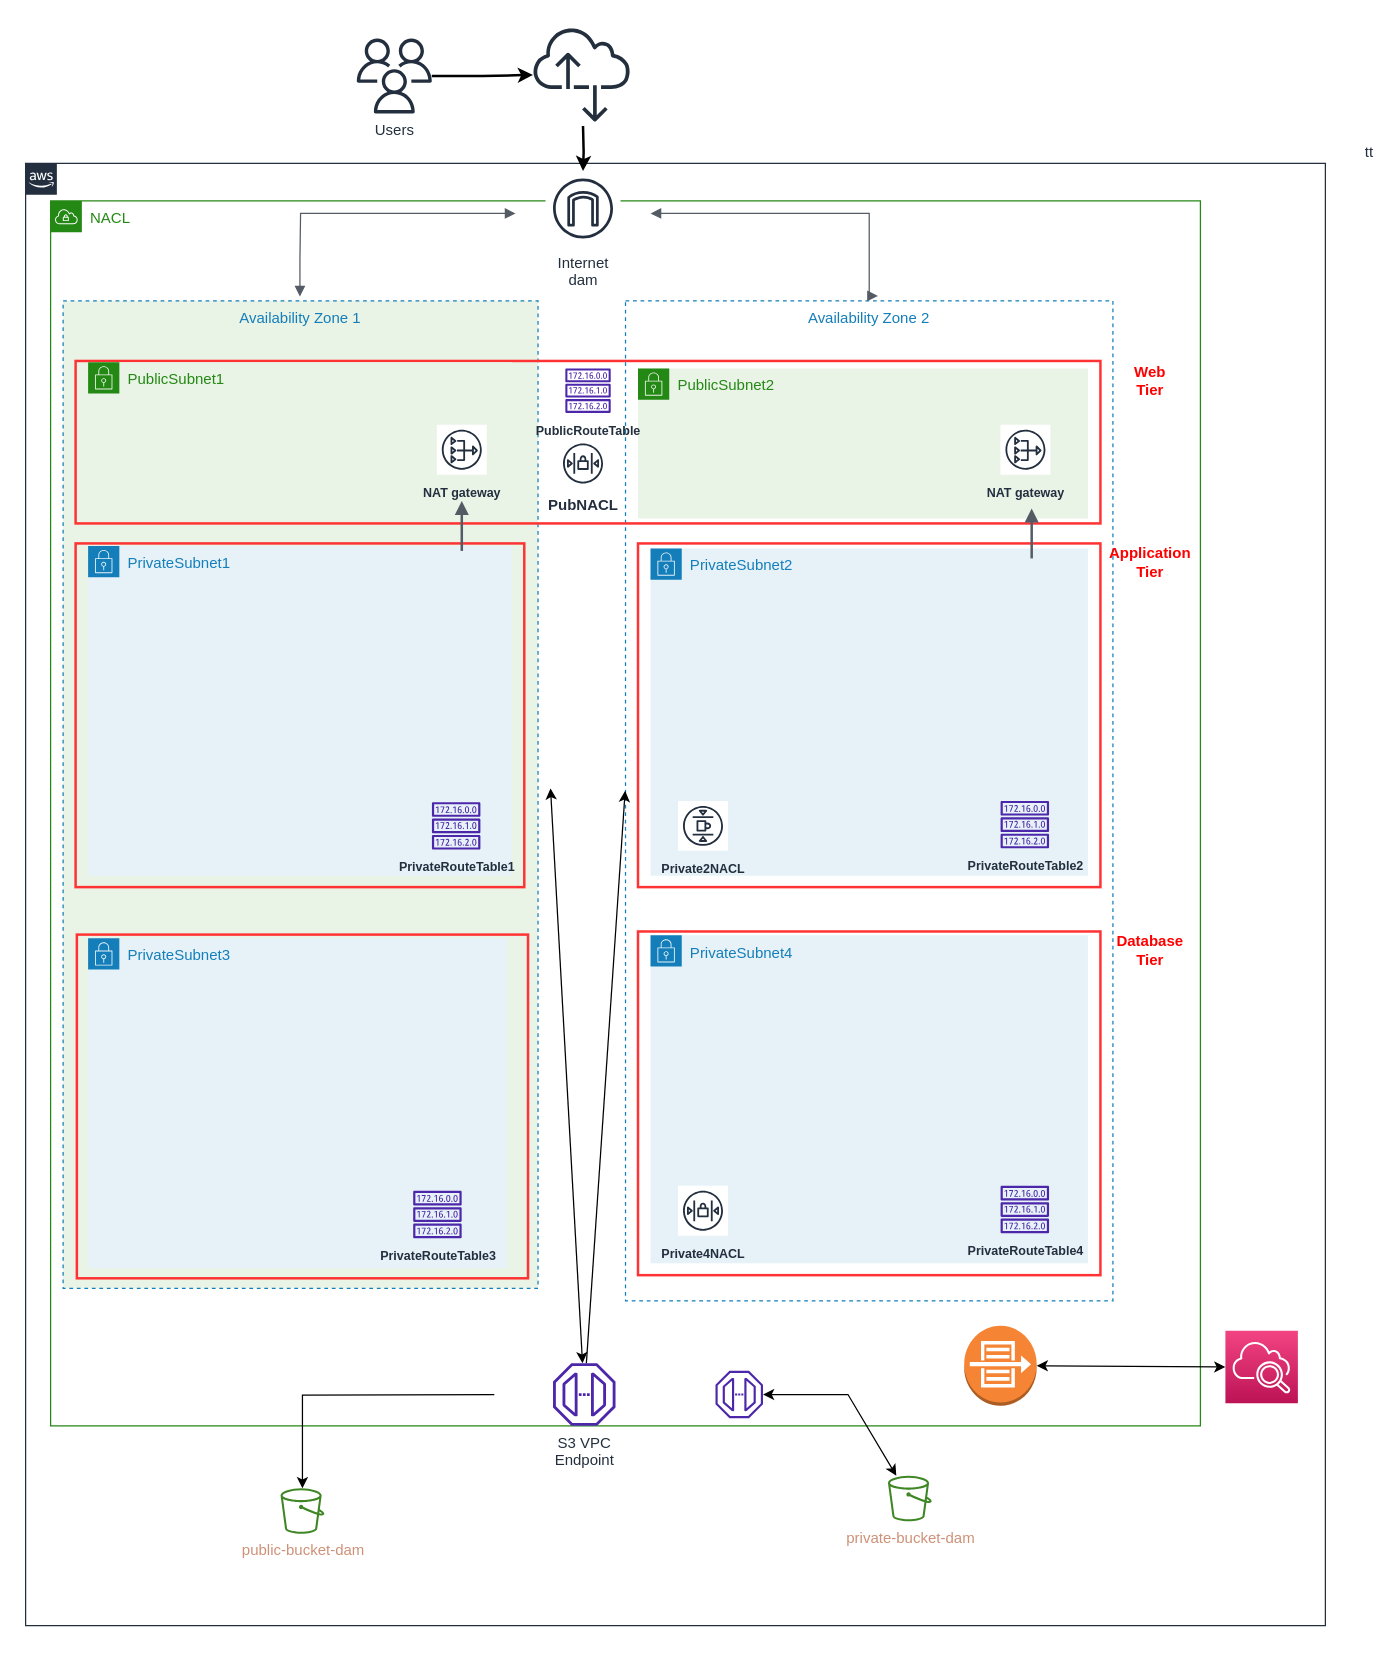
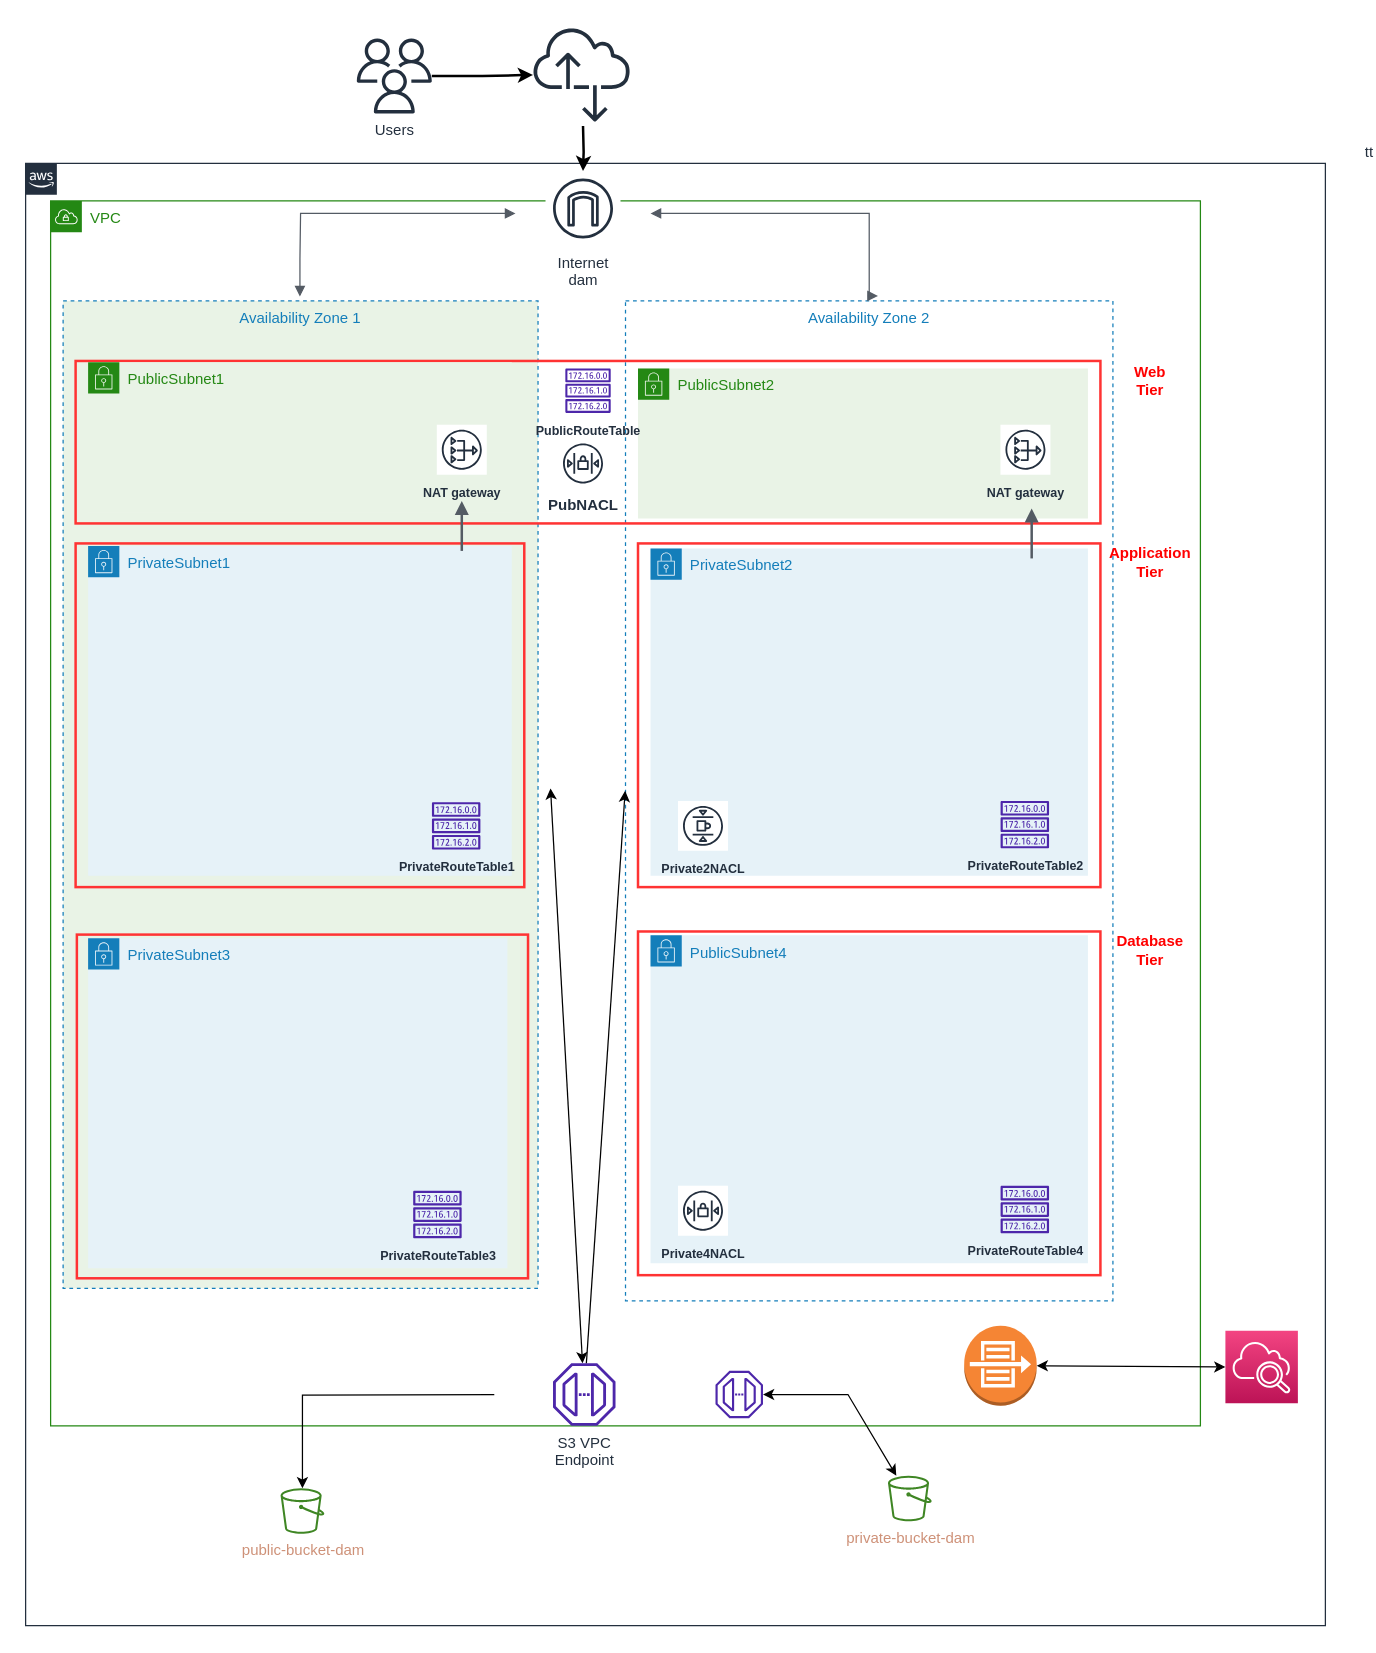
(107, 218) -> (103, 218)
(747, 953) -> (741, 953)
